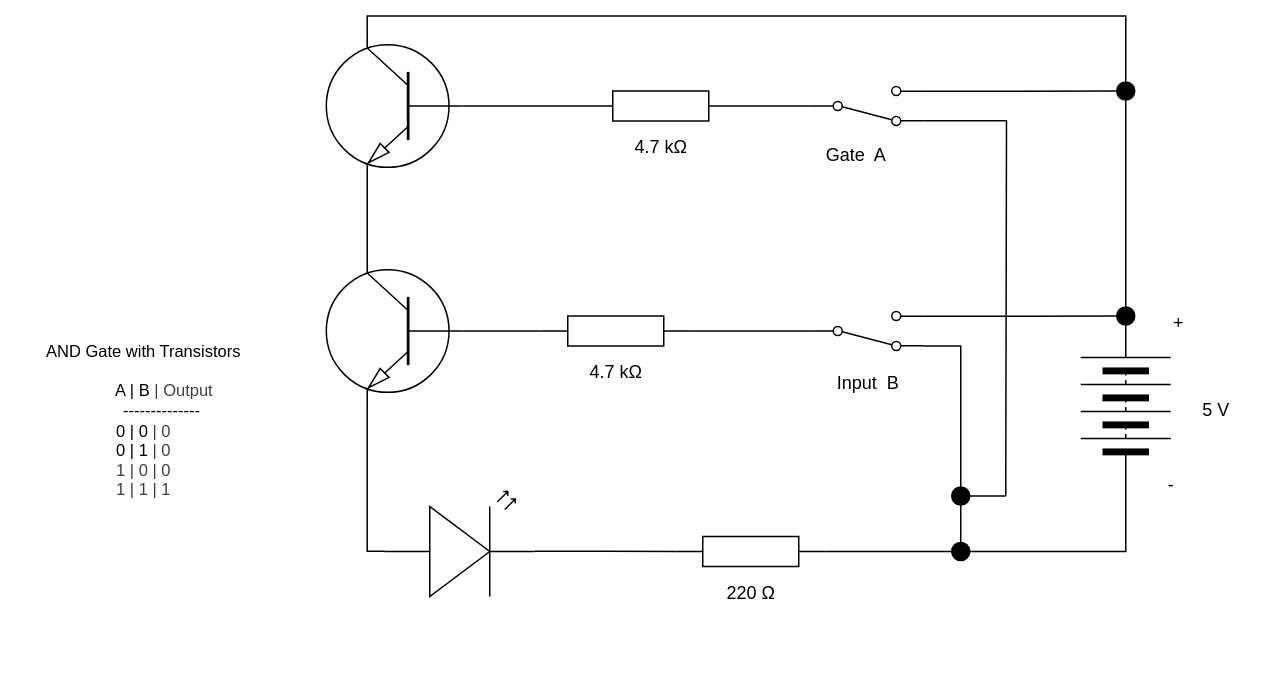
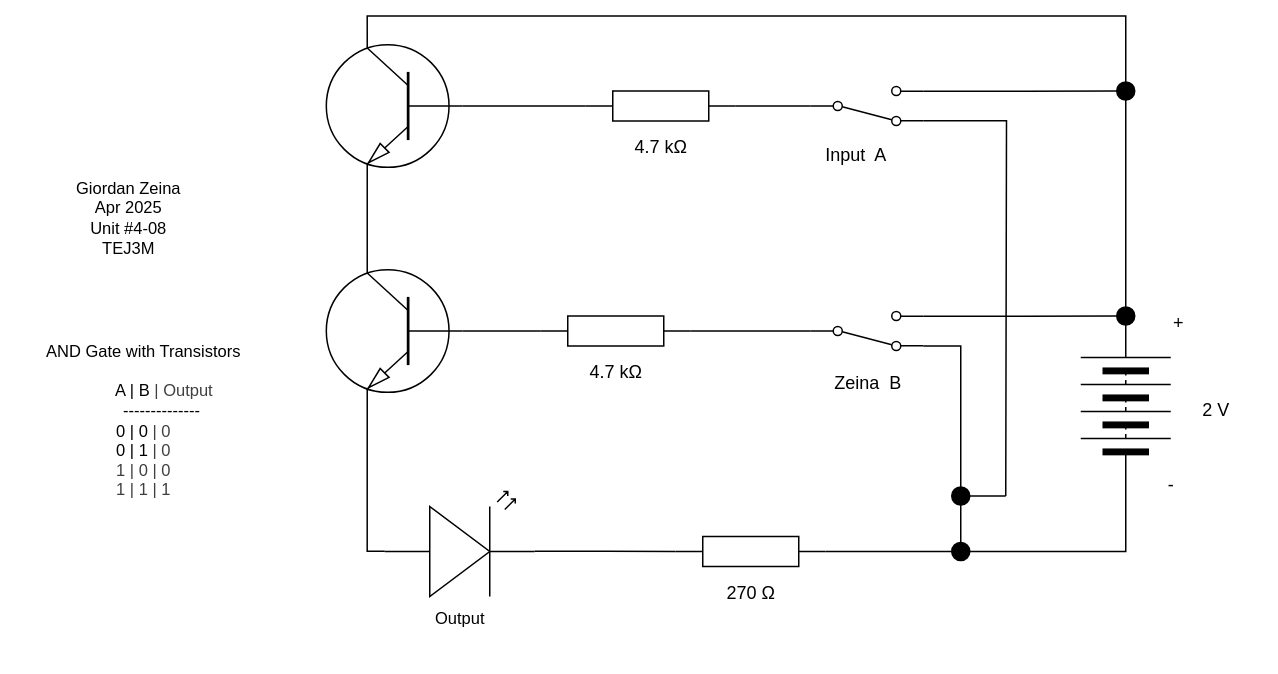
(857, 155) -> (857, 155)
none -> (128, 218)
(869, 383) -> (869, 383)
(1217, 410) -> (1217, 410)
(752, 593) -> (752, 593)
none -> (460, 619)
